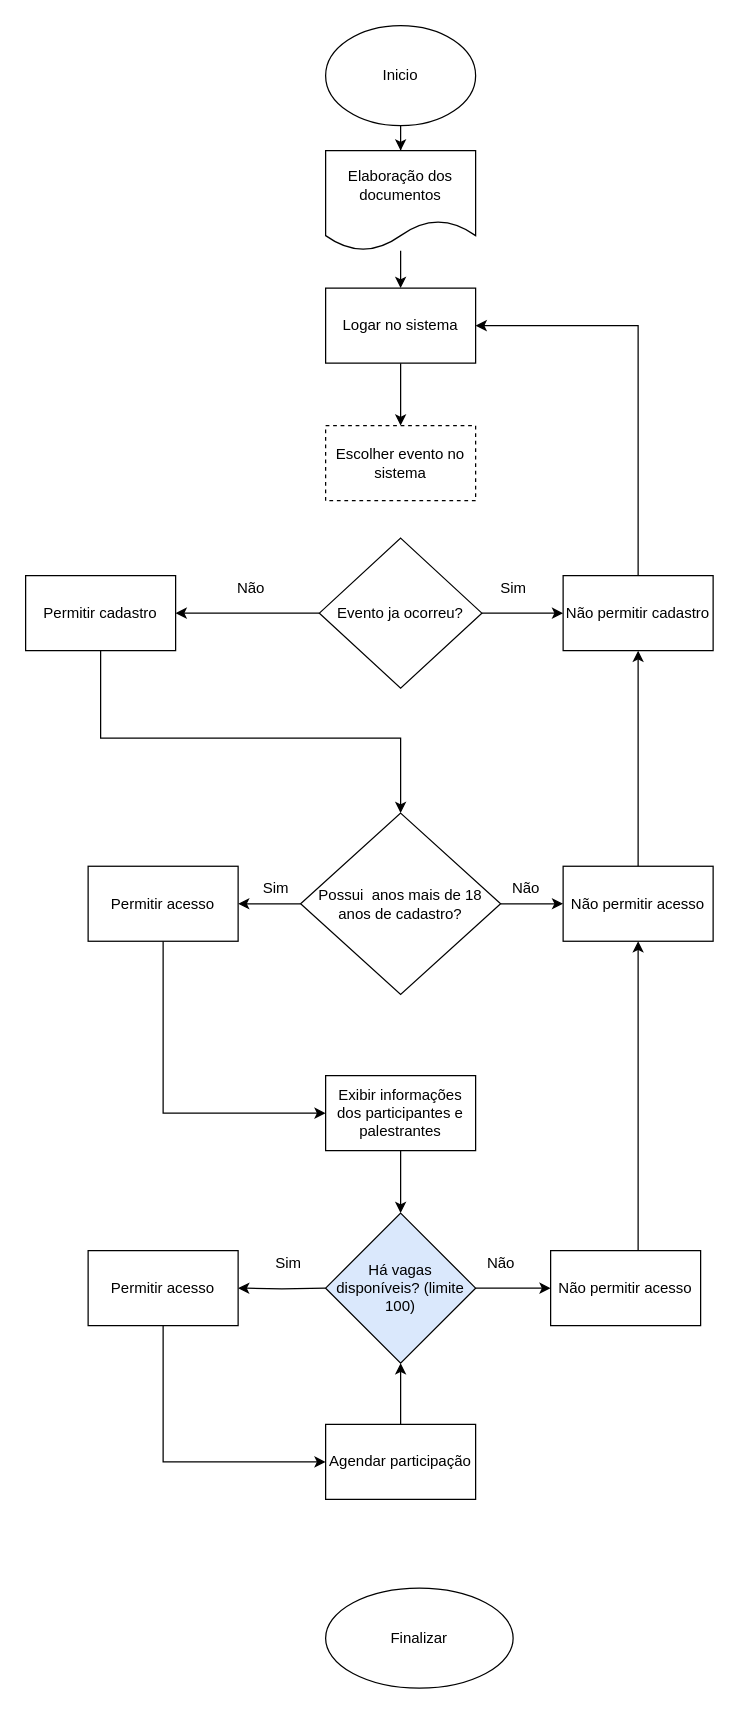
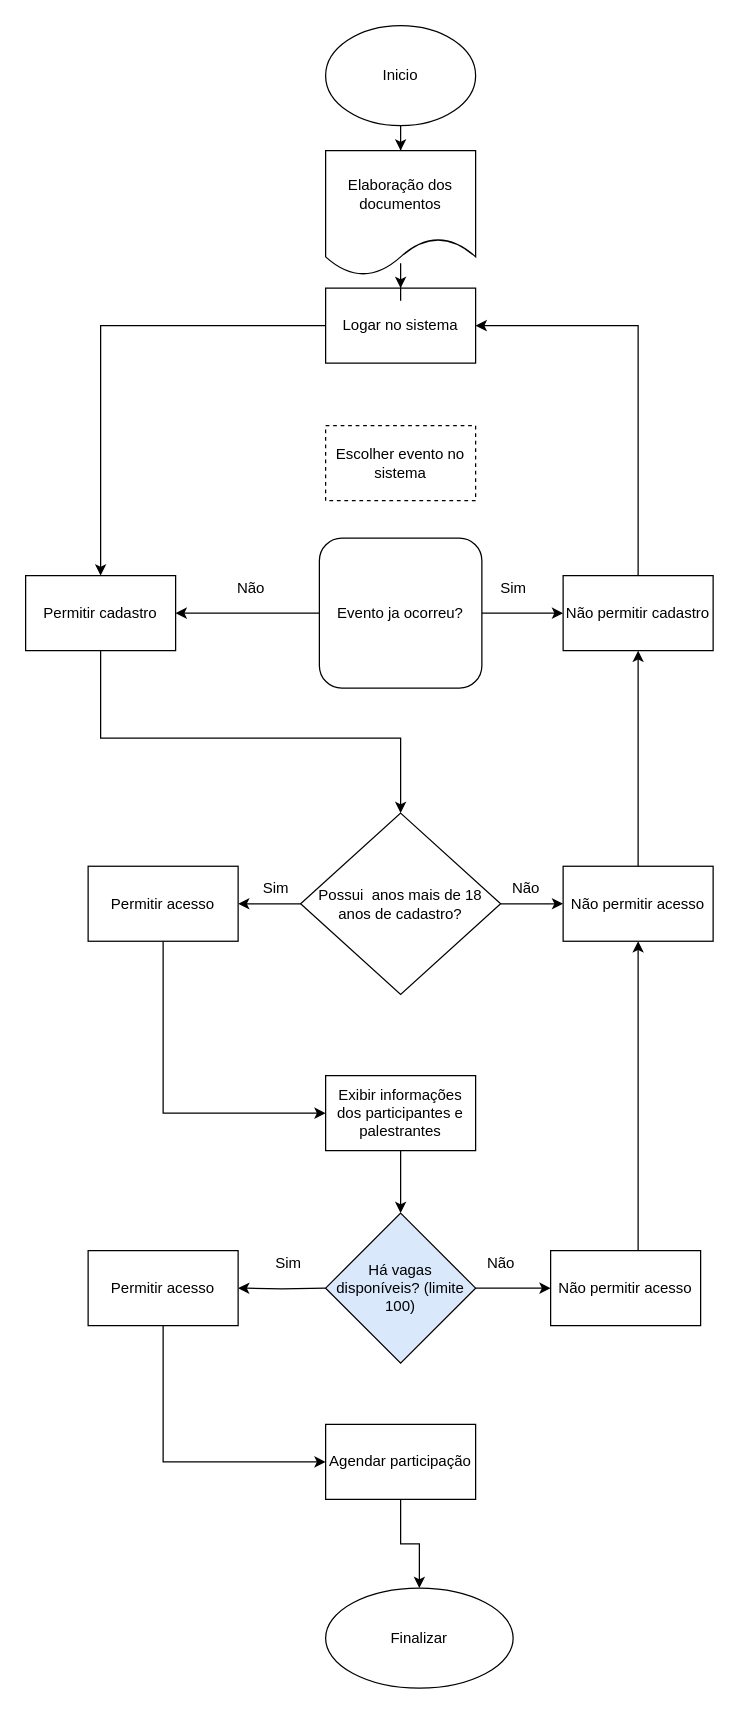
(401, 201) -> (401, 213)
(401, 390) -> (101, 334)
(401, 613) -> (401, 613)
(401, 1398) -> (406, 1544)
